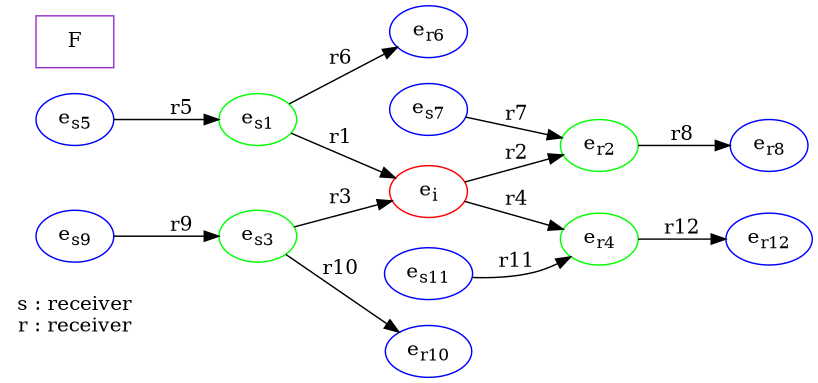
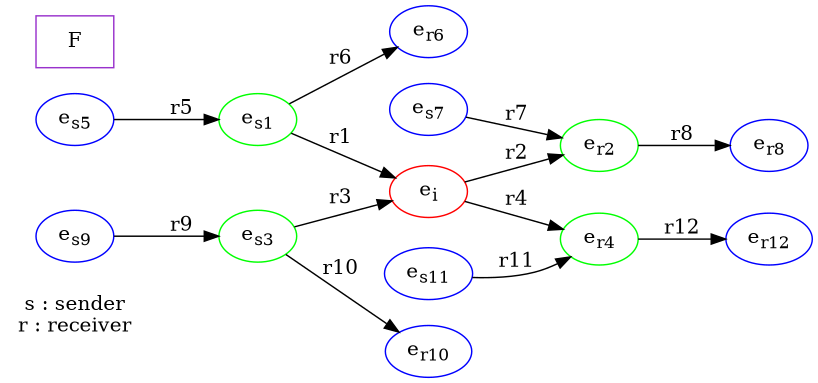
(75, 315) -> (75, 315)
